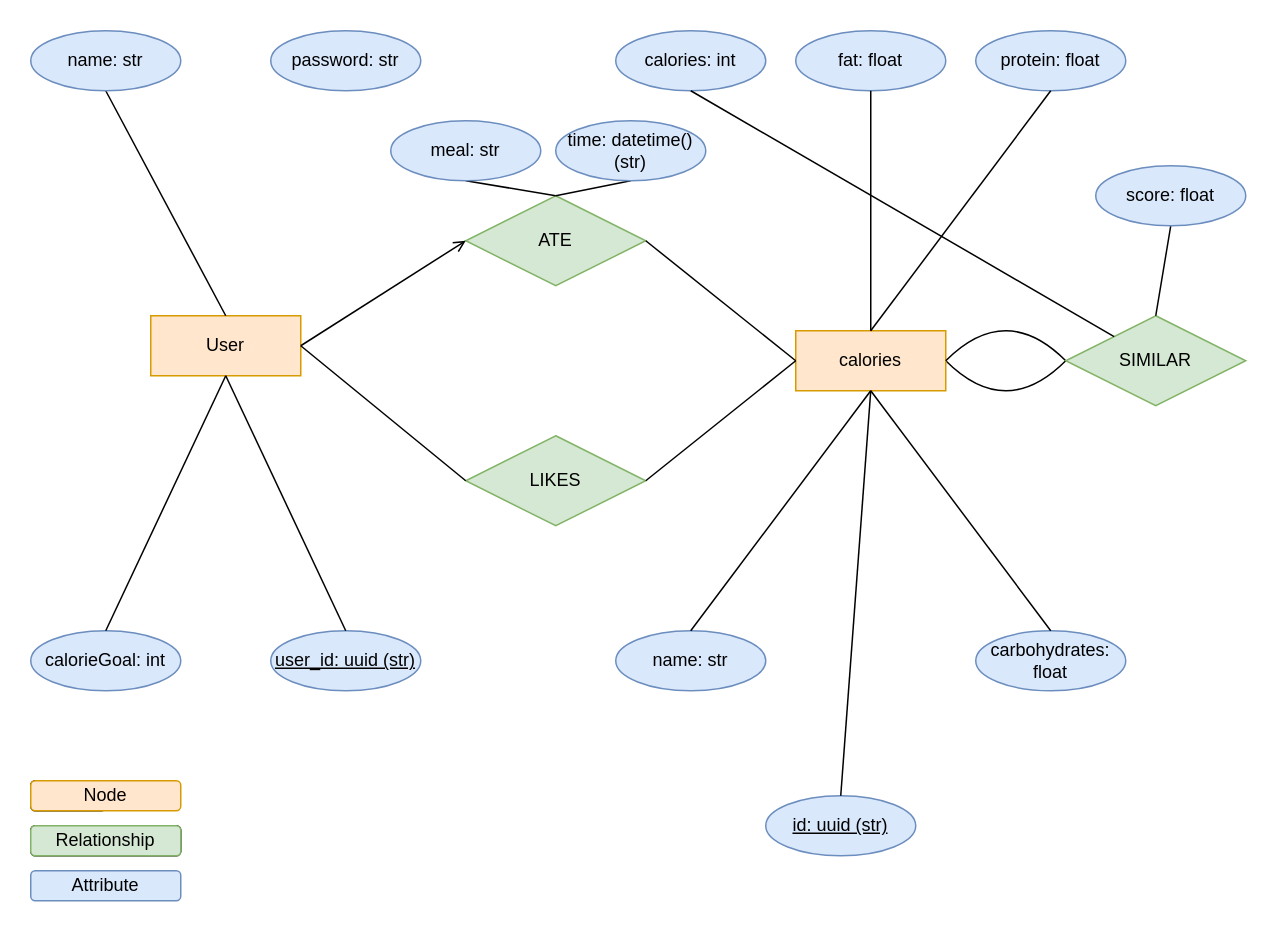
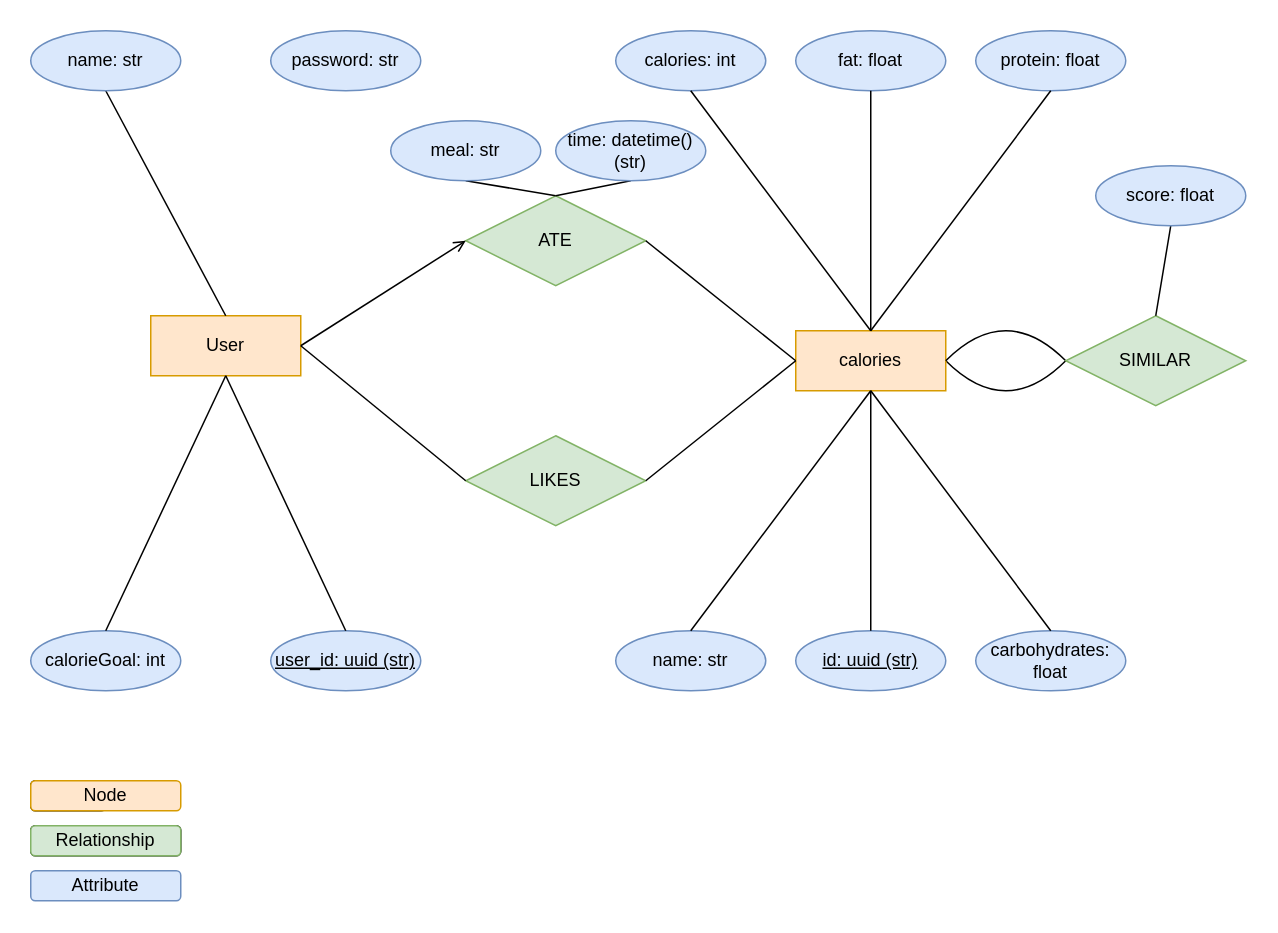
(902, 213) -> (781, 211)
(841, 826) -> (871, 661)
